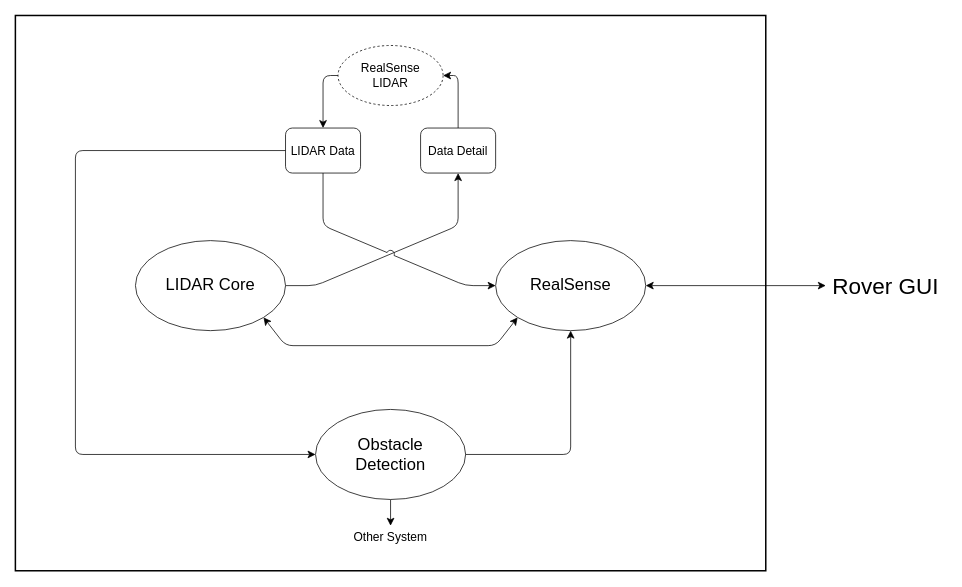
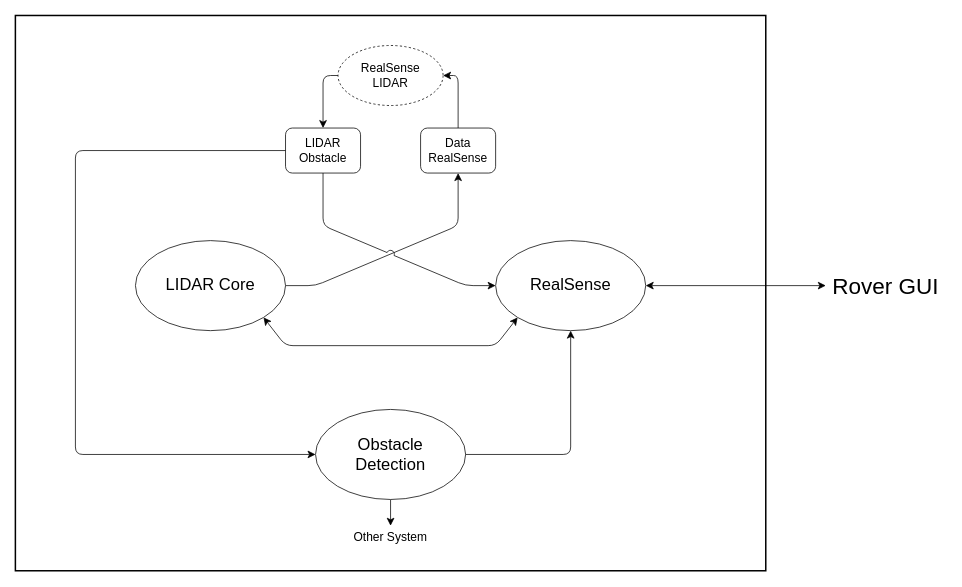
(323, 150) -> (323, 150)
(458, 150) -> (458, 150)
